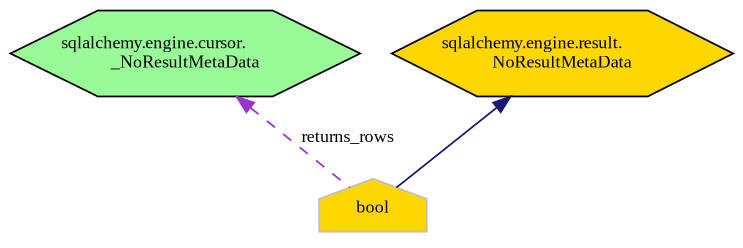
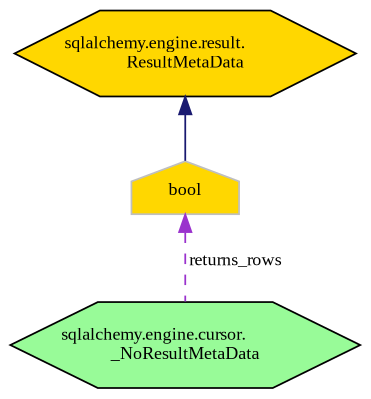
(562, 53) -> (185, 53)
(300, 148) -> (185, 267)
